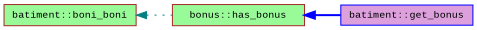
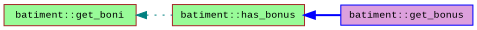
(70, 15) -> (70, 15)
(238, 15) -> (238, 15)
